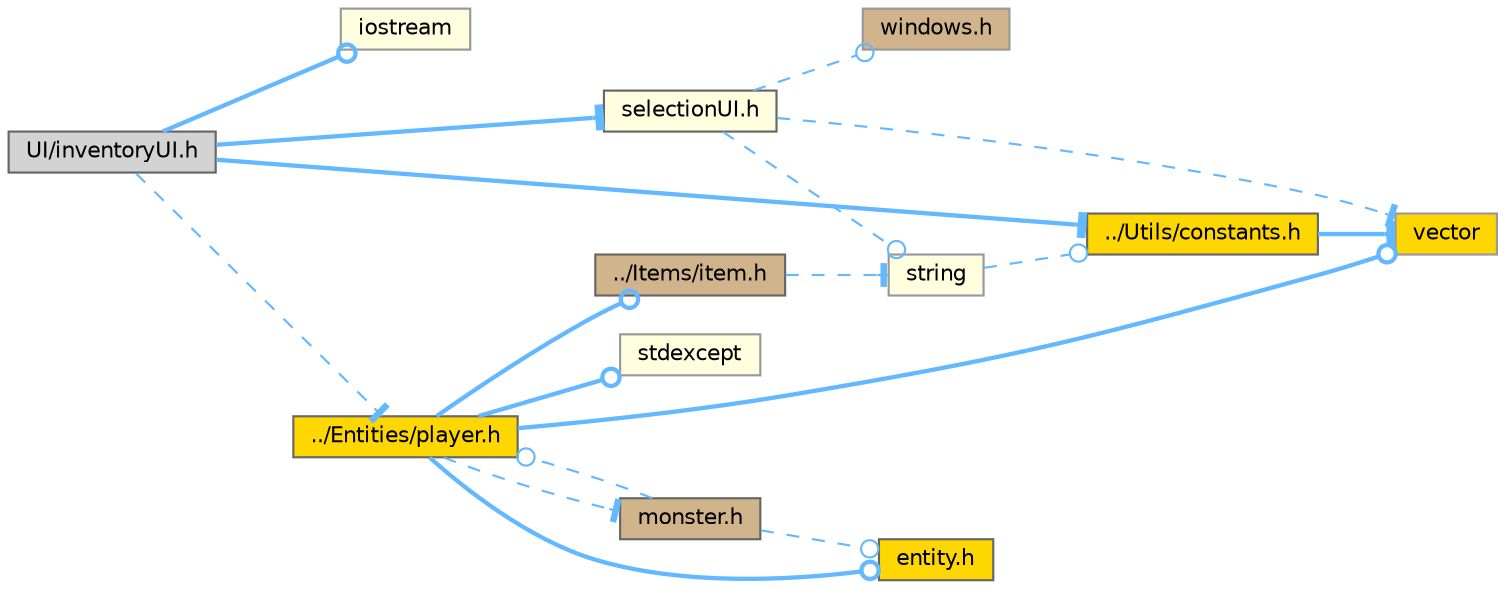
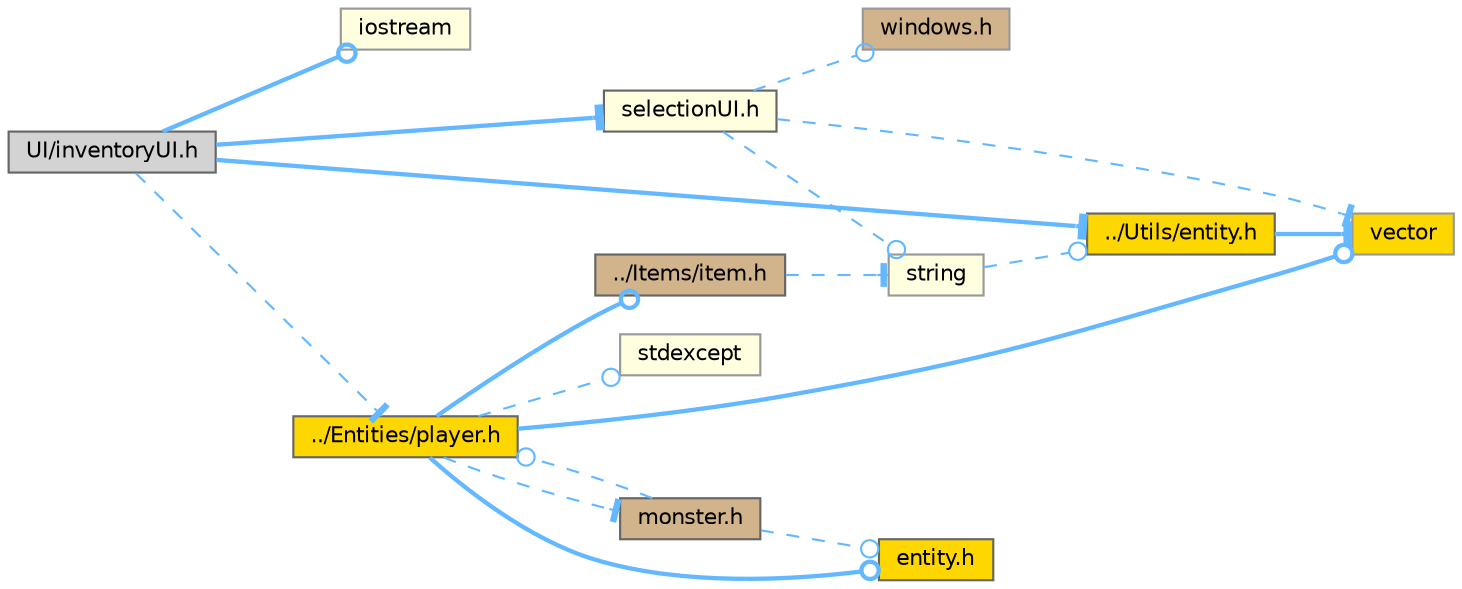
(1202, 234) -> (1181, 234)
(541, 398) -> (541, 398)
